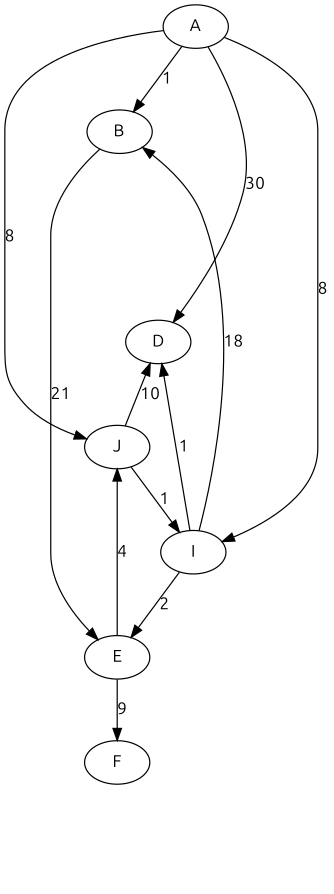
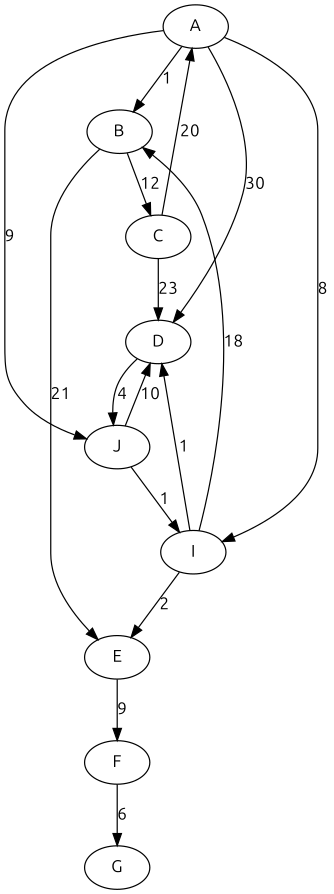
(10, 237) -> (10, 237)
none -> (158, 237)
(117, 558) -> (118, 383)
none -> (117, 868)
